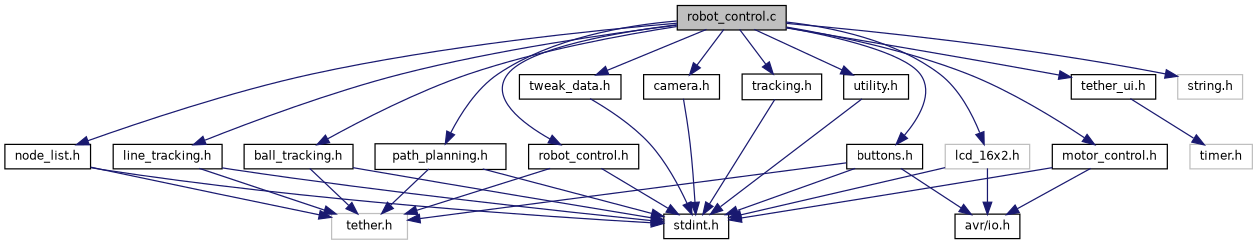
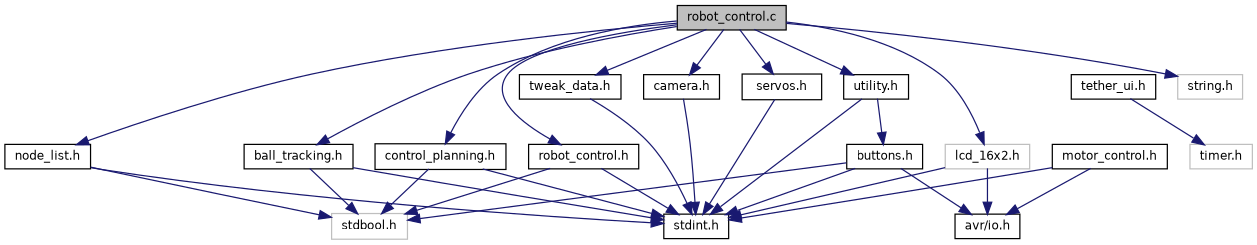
(930, 52) -> none
(903, 61) -> (880, 116)
(942, 65) -> none
(782, 87) -> (782, 87)
(168, 157) -> none
(440, 157) -> (440, 157)
(370, 226) -> (370, 226)
